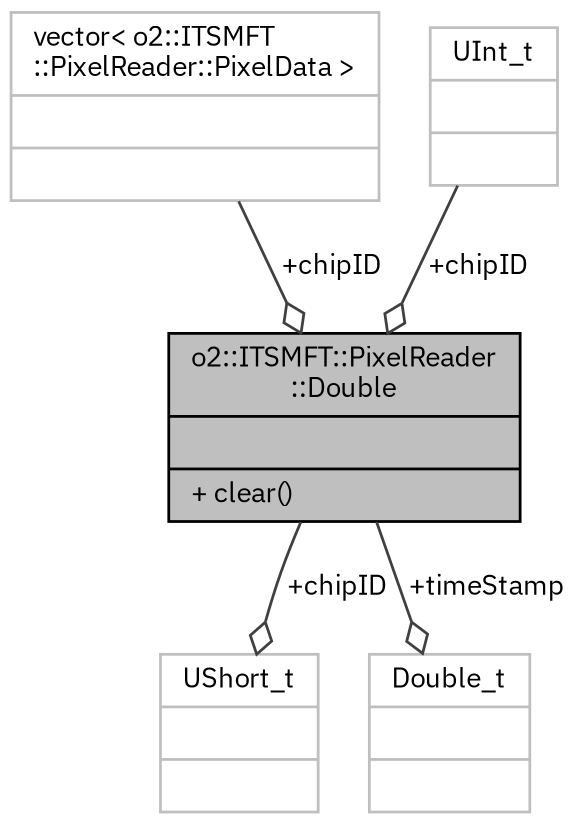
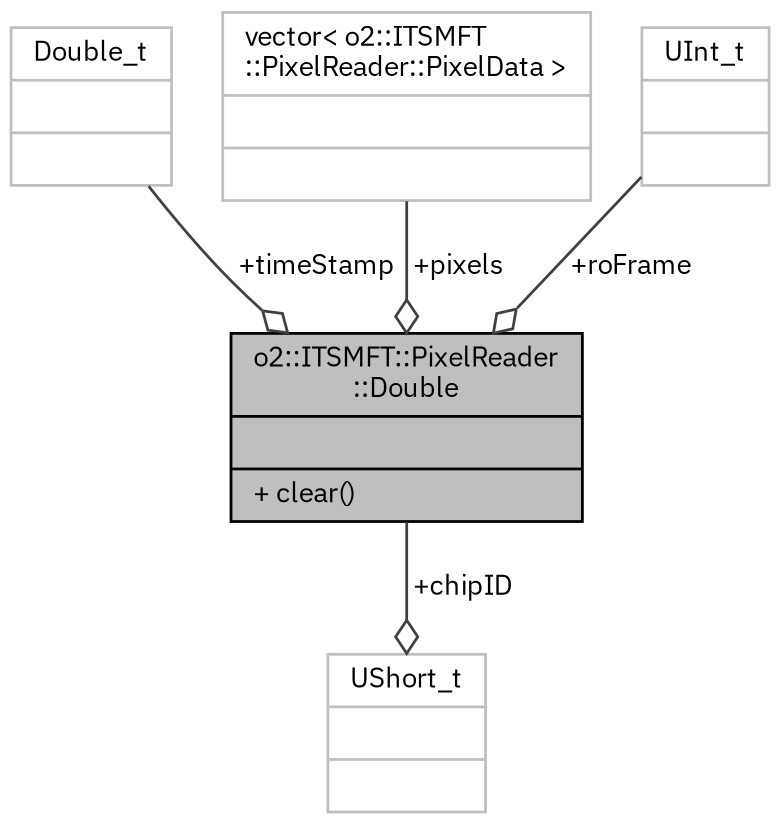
(329, 267) -> (455, 267)
(476, 267) -> (628, 267)
(394, 572) -> (203, 251)
